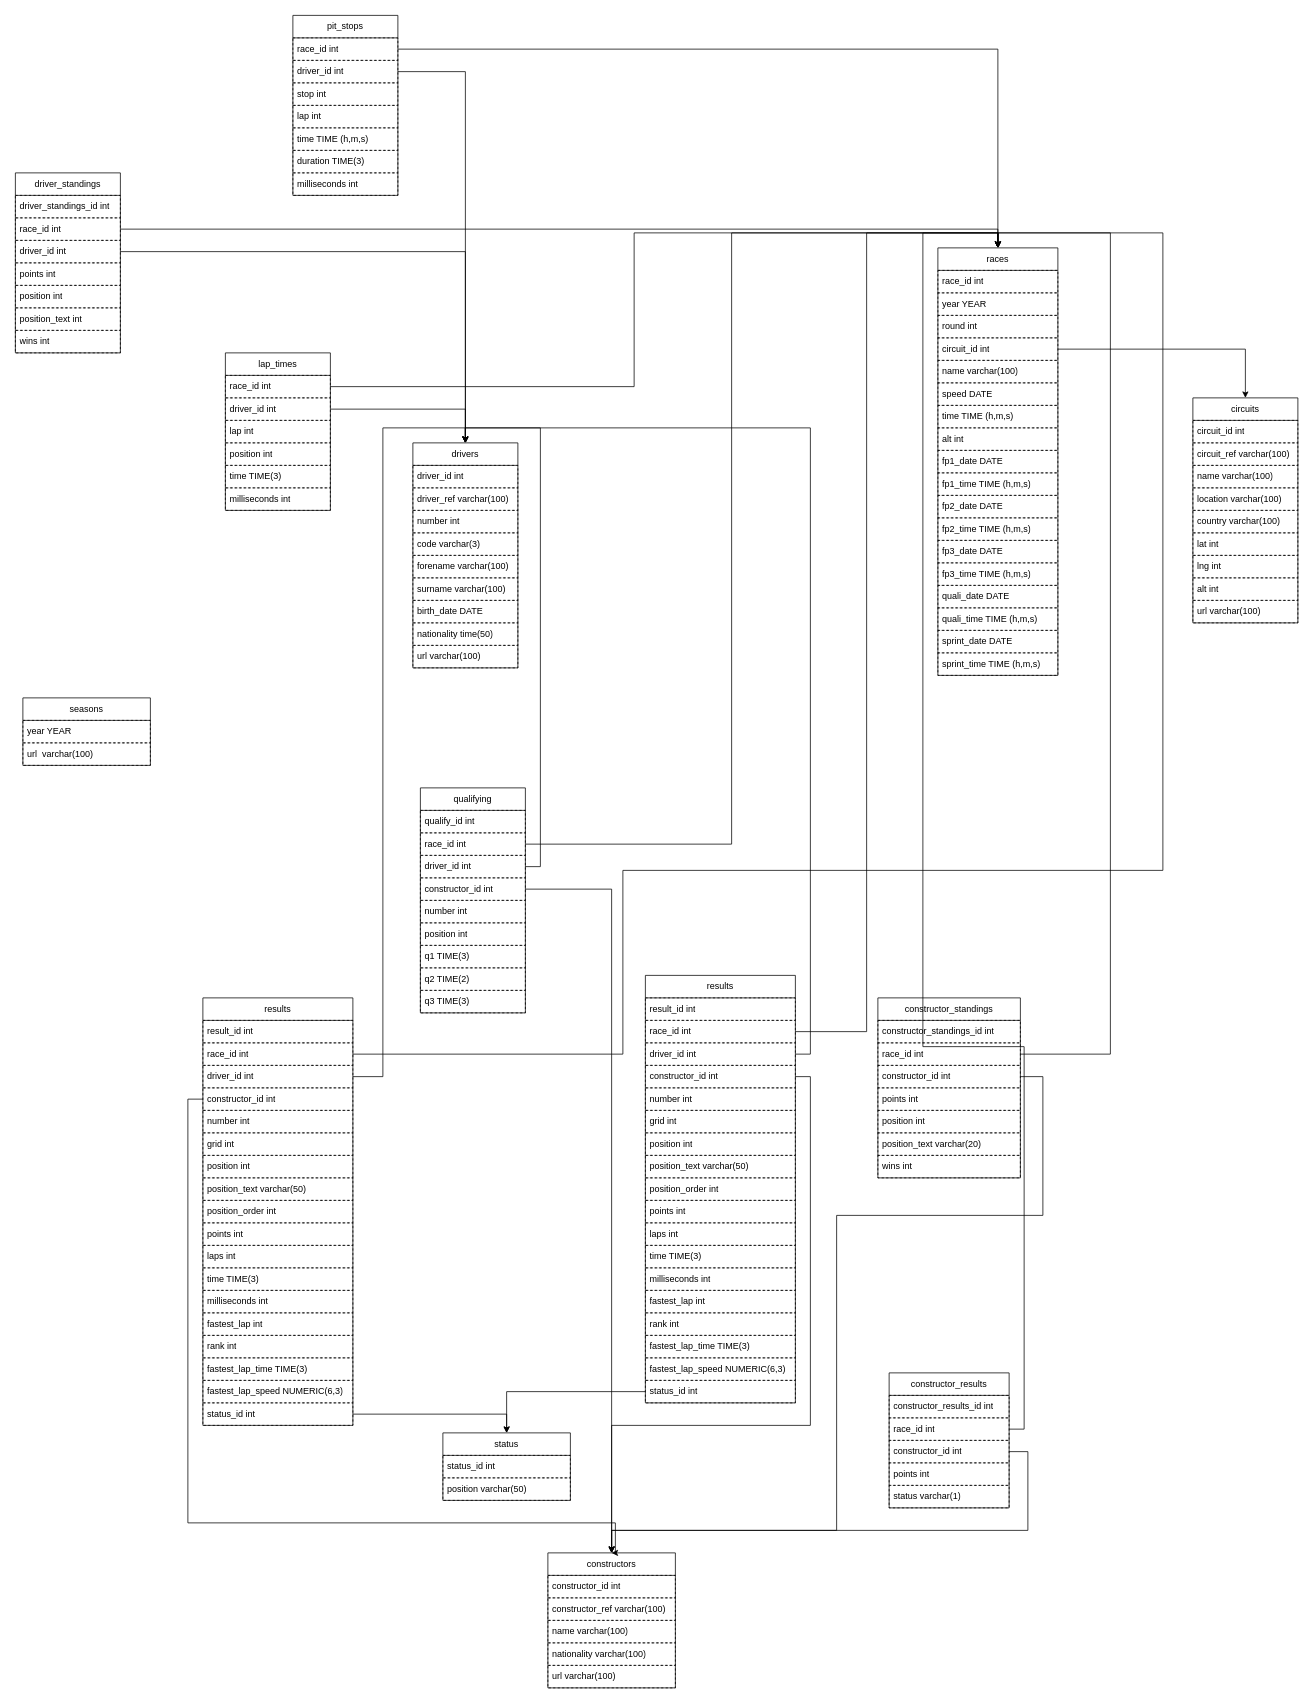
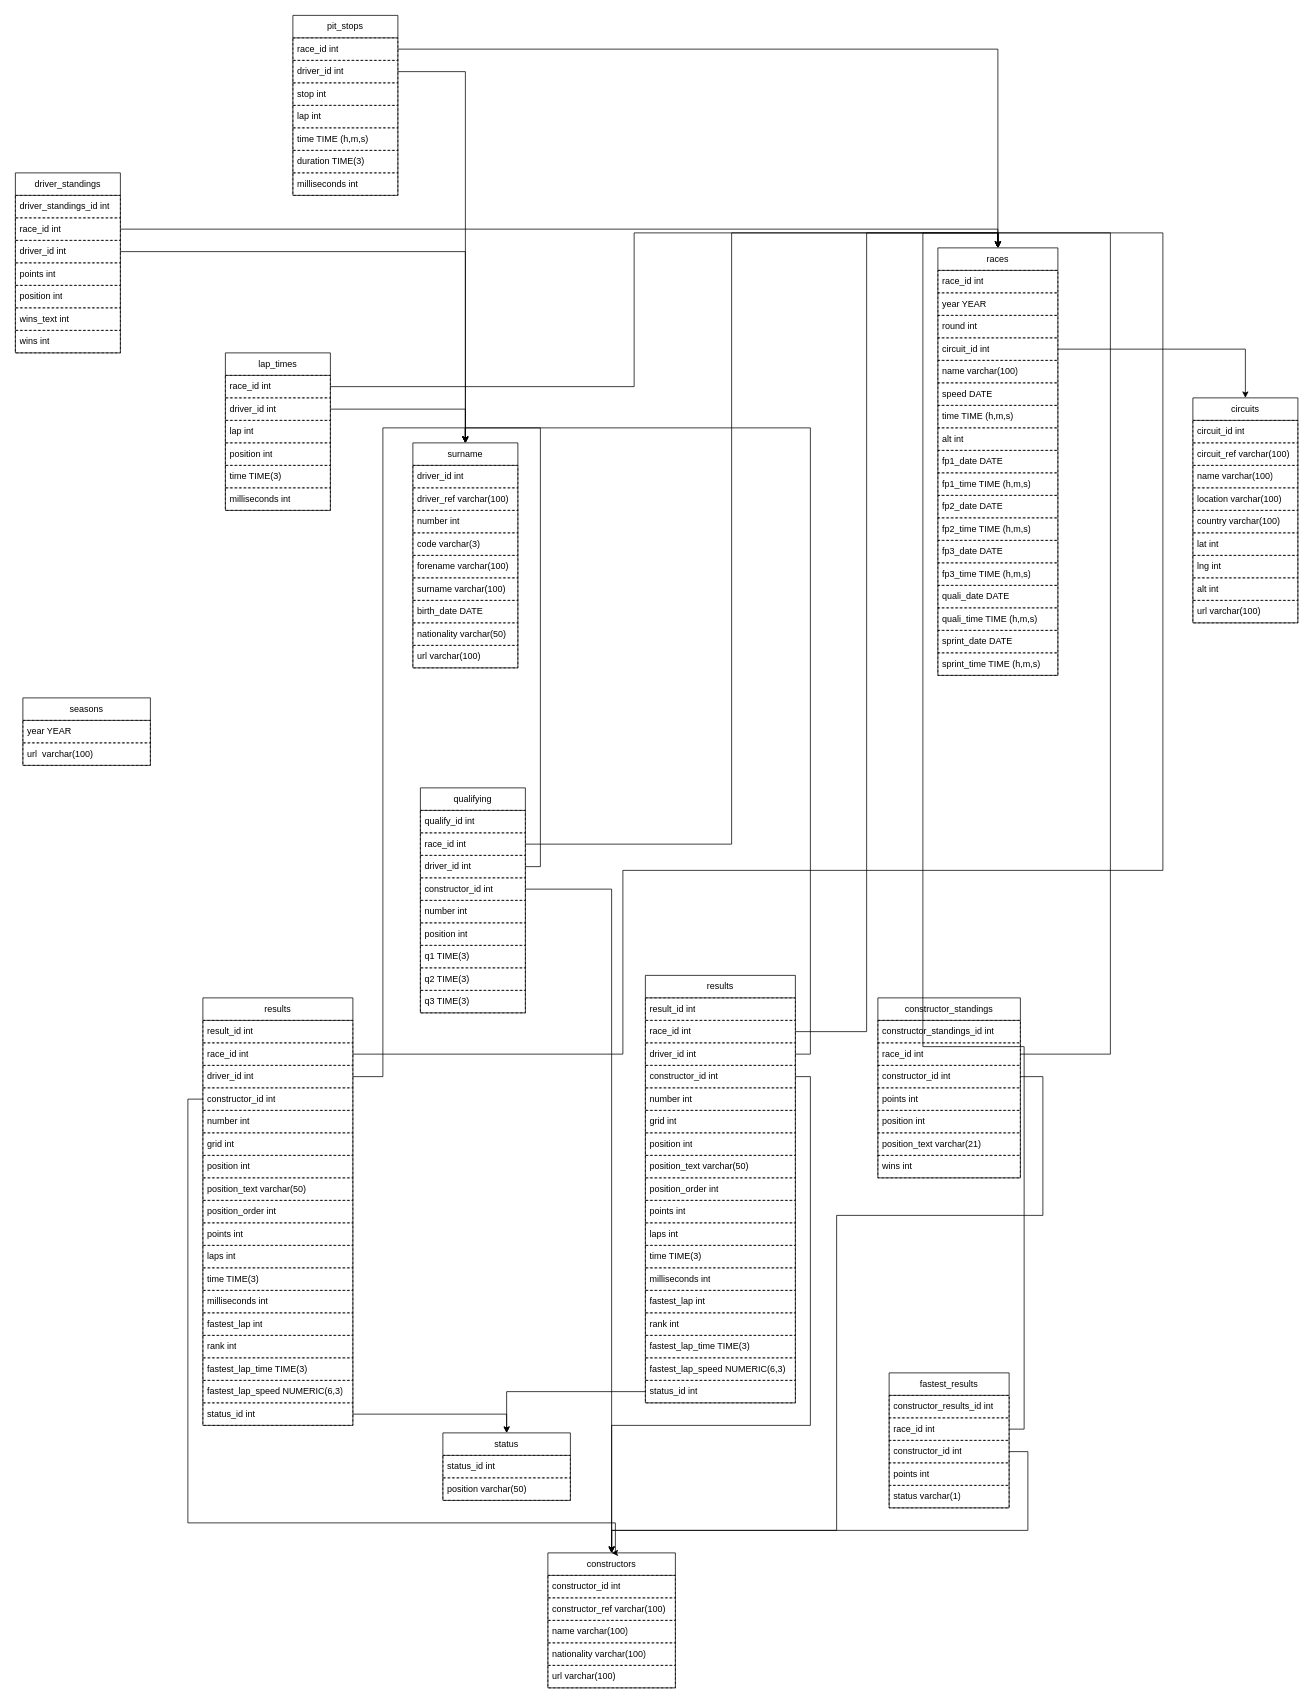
(58, 319) -> (49, 319)
(465, 454) -> (465, 454)
(462, 634) -> (466, 634)
(449, 979) -> (449, 979)
(942, 1144) -> (942, 1144)
(949, 1384) -> (949, 1384)
